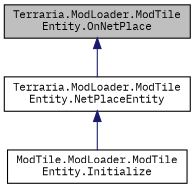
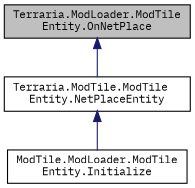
(97, 94) -> (97, 94)
